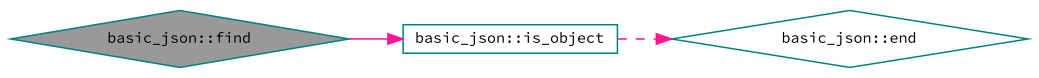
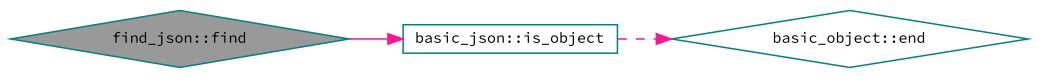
(180, 39) -> (180, 39)
(850, 39) -> (850, 39)
